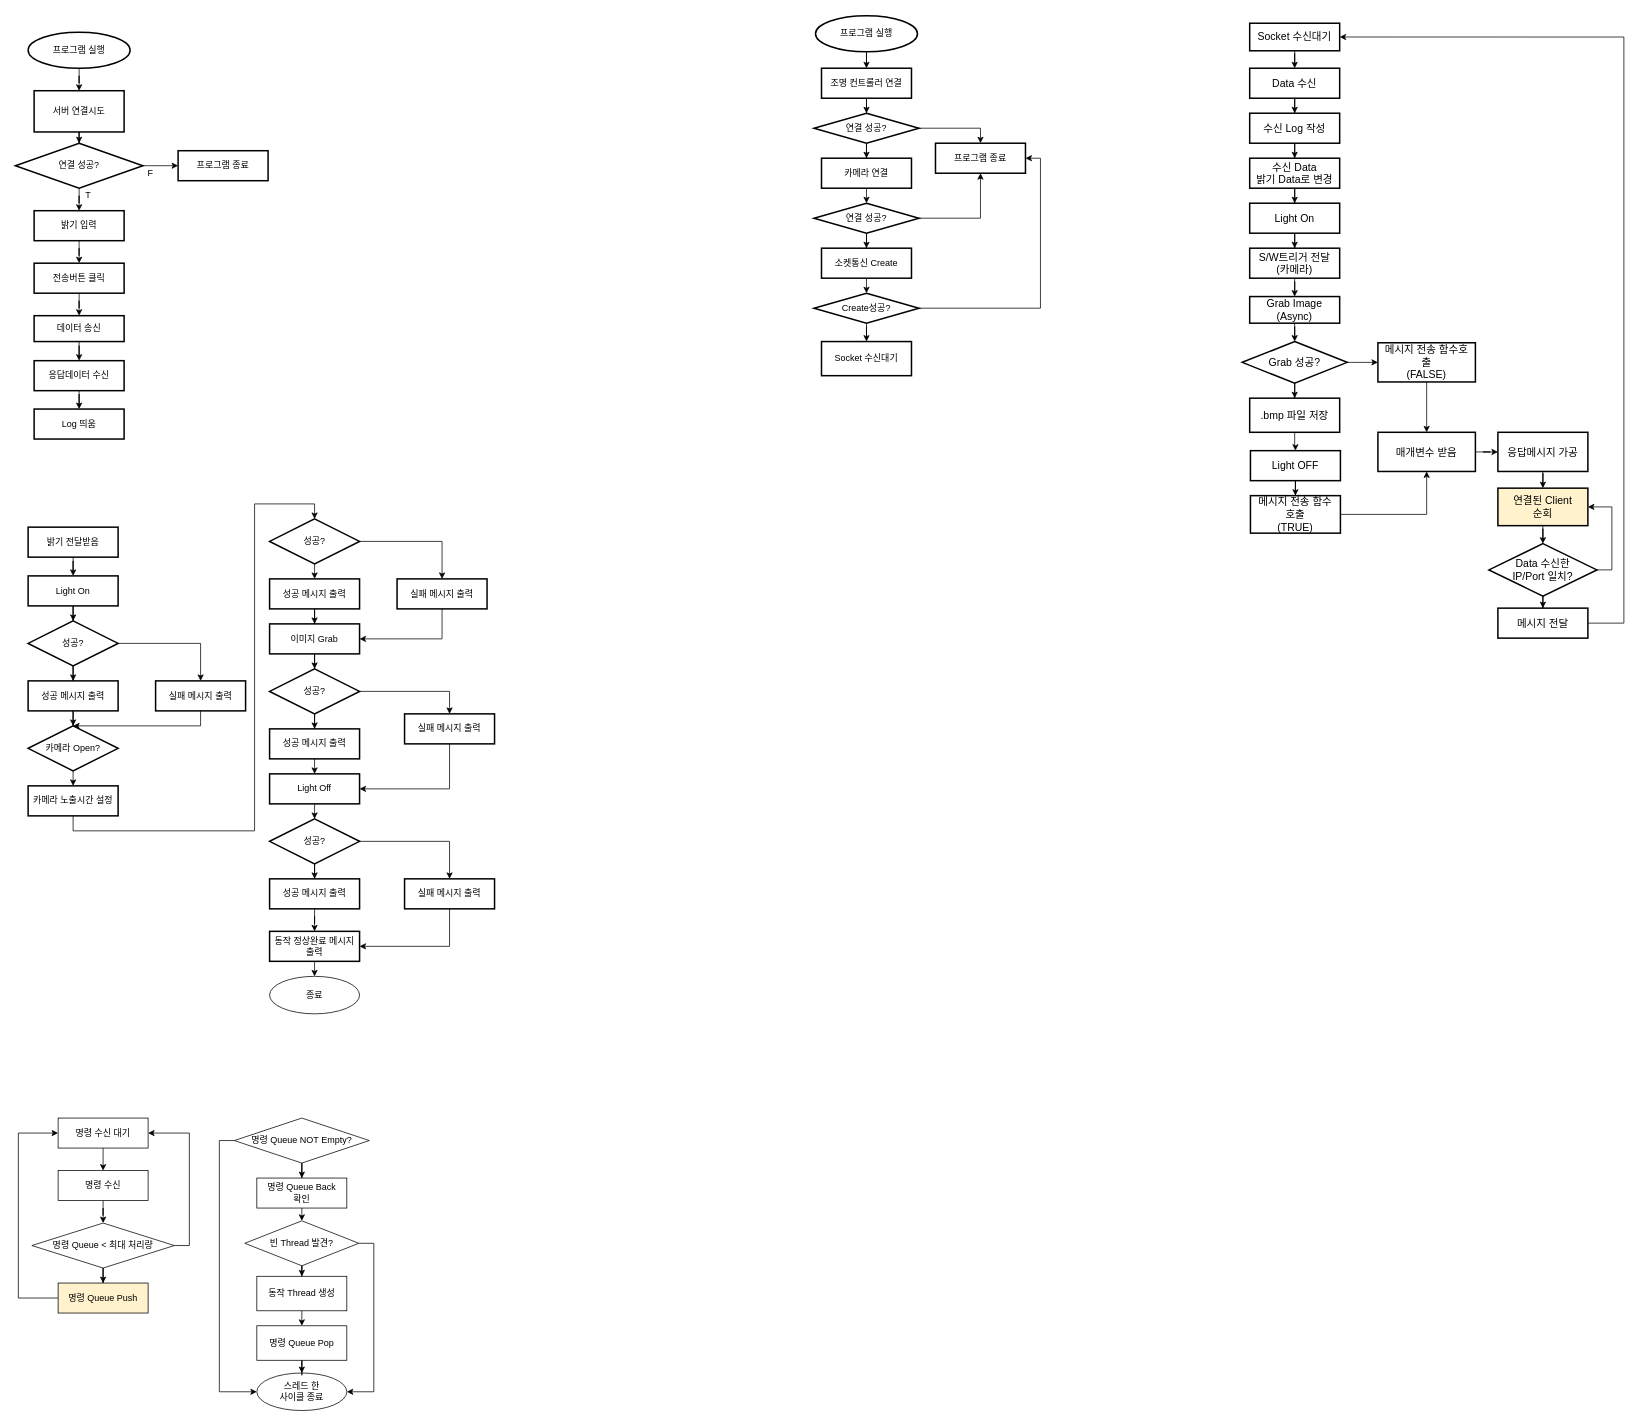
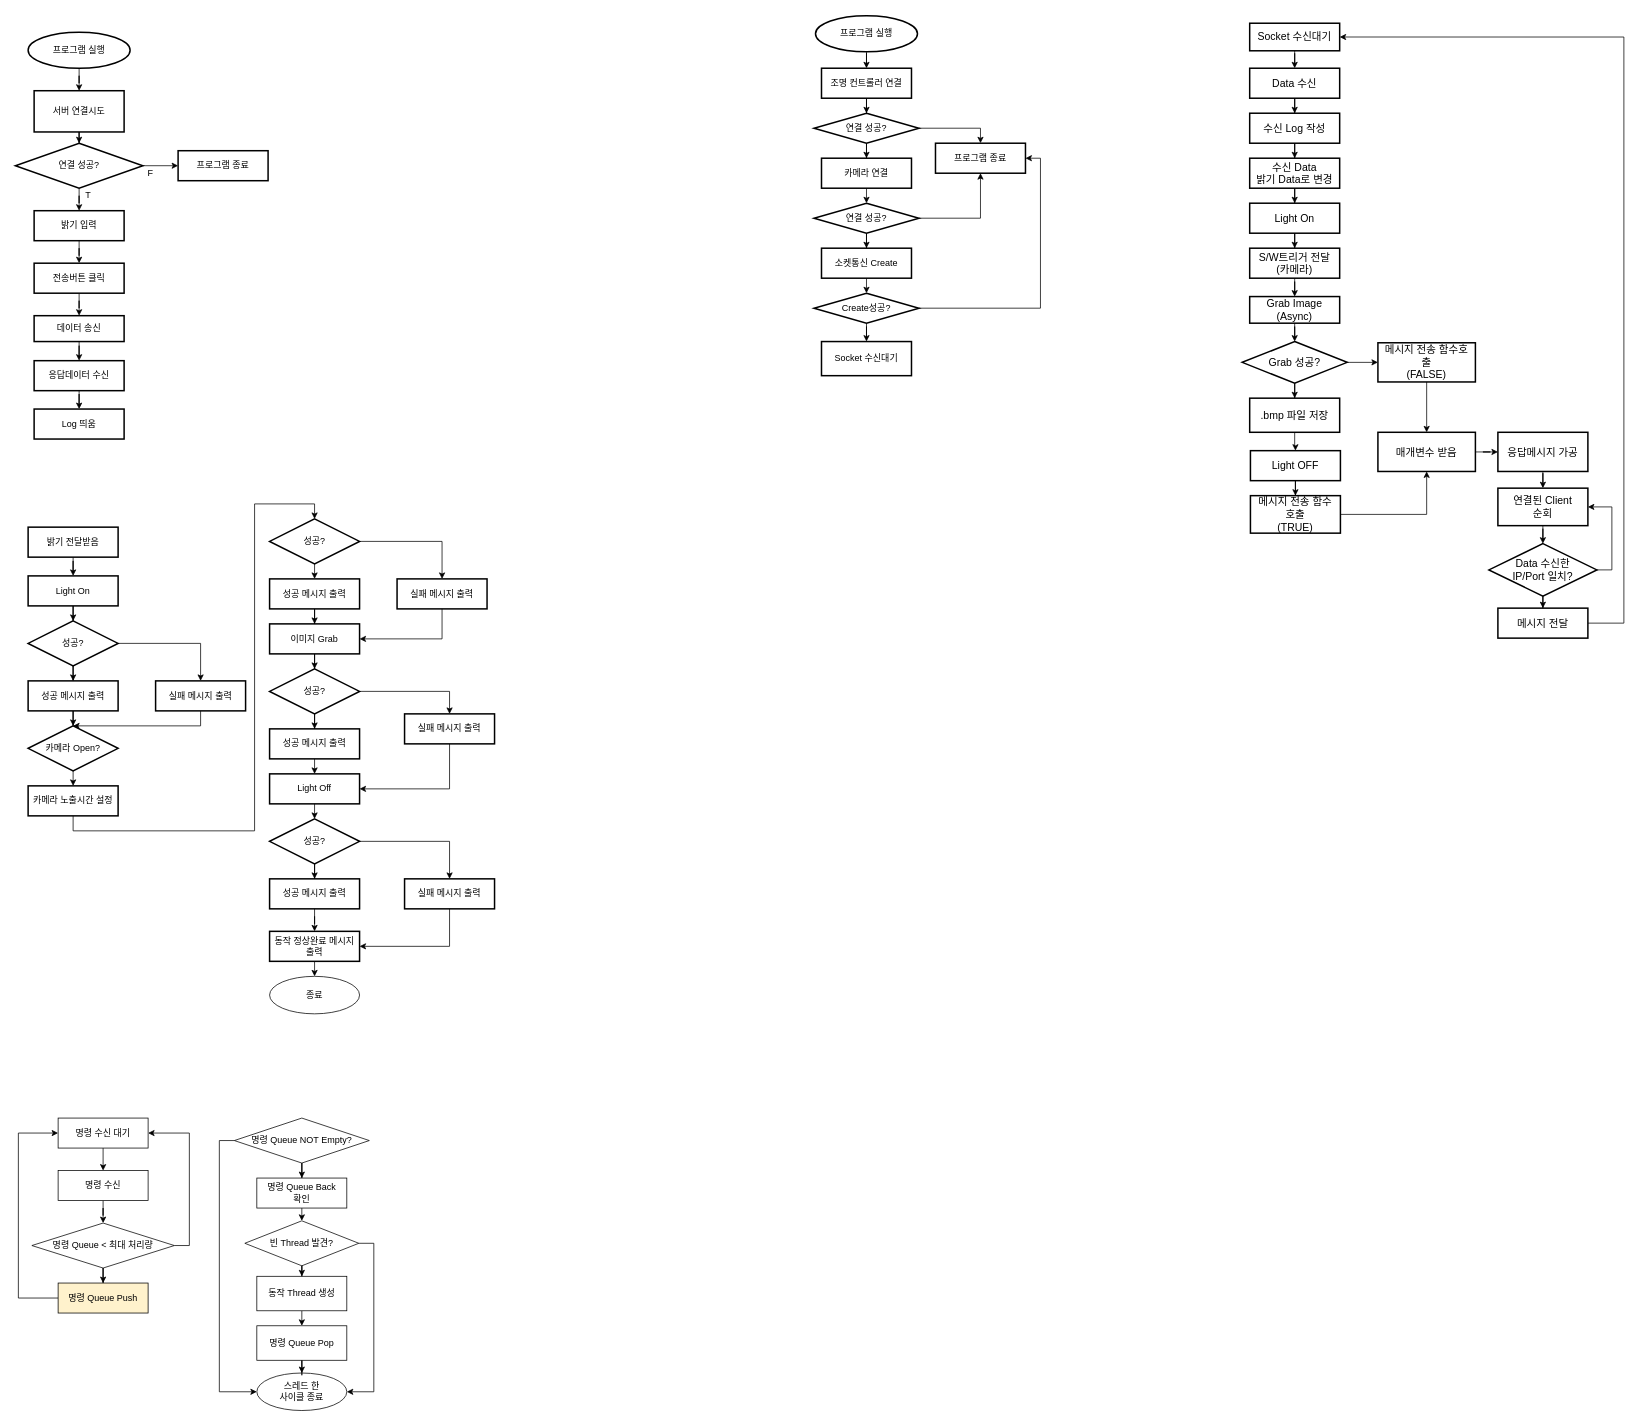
(1543, 507) -> (1543, 507)
